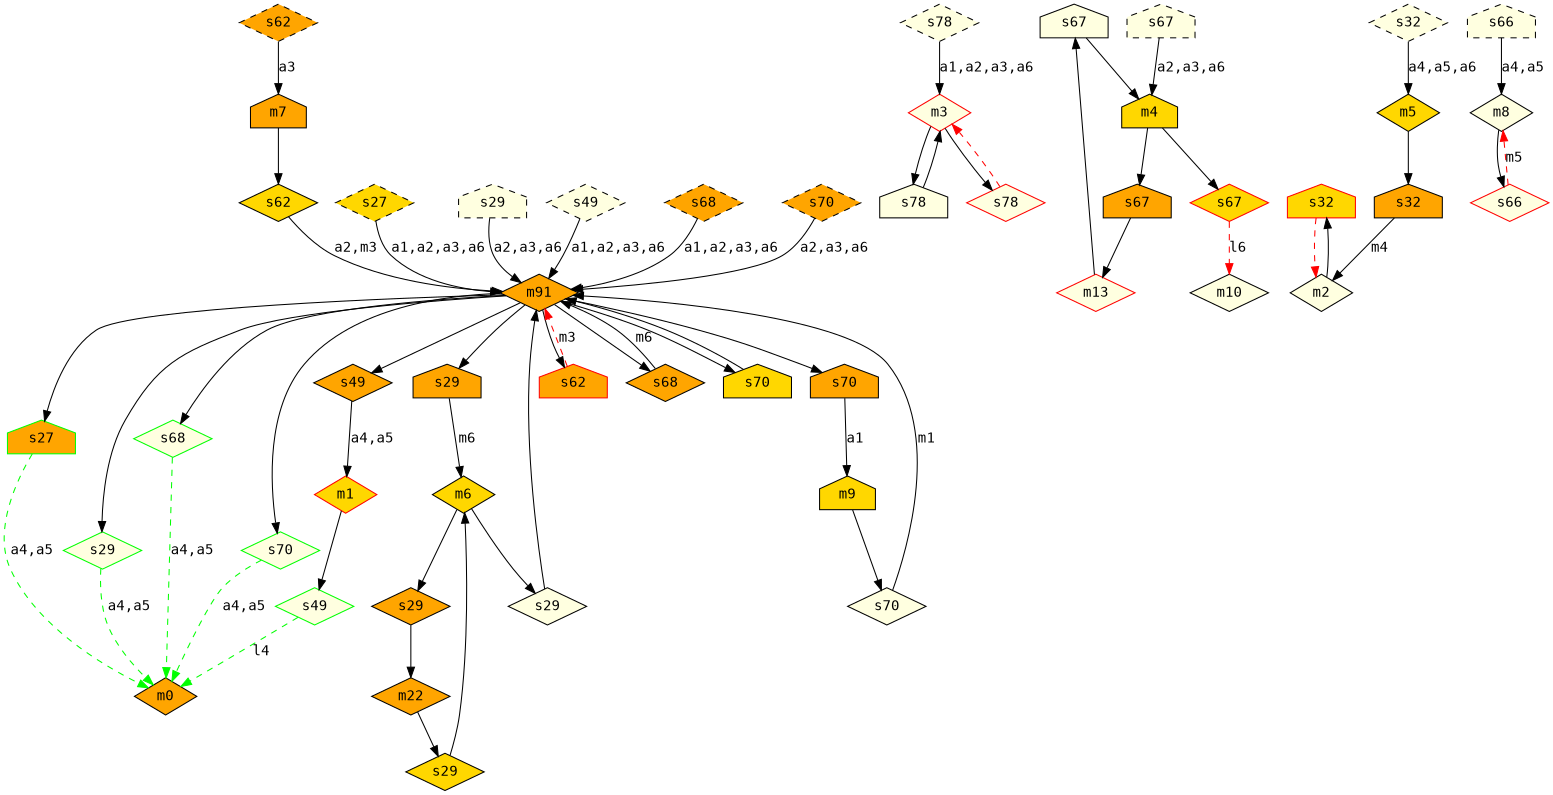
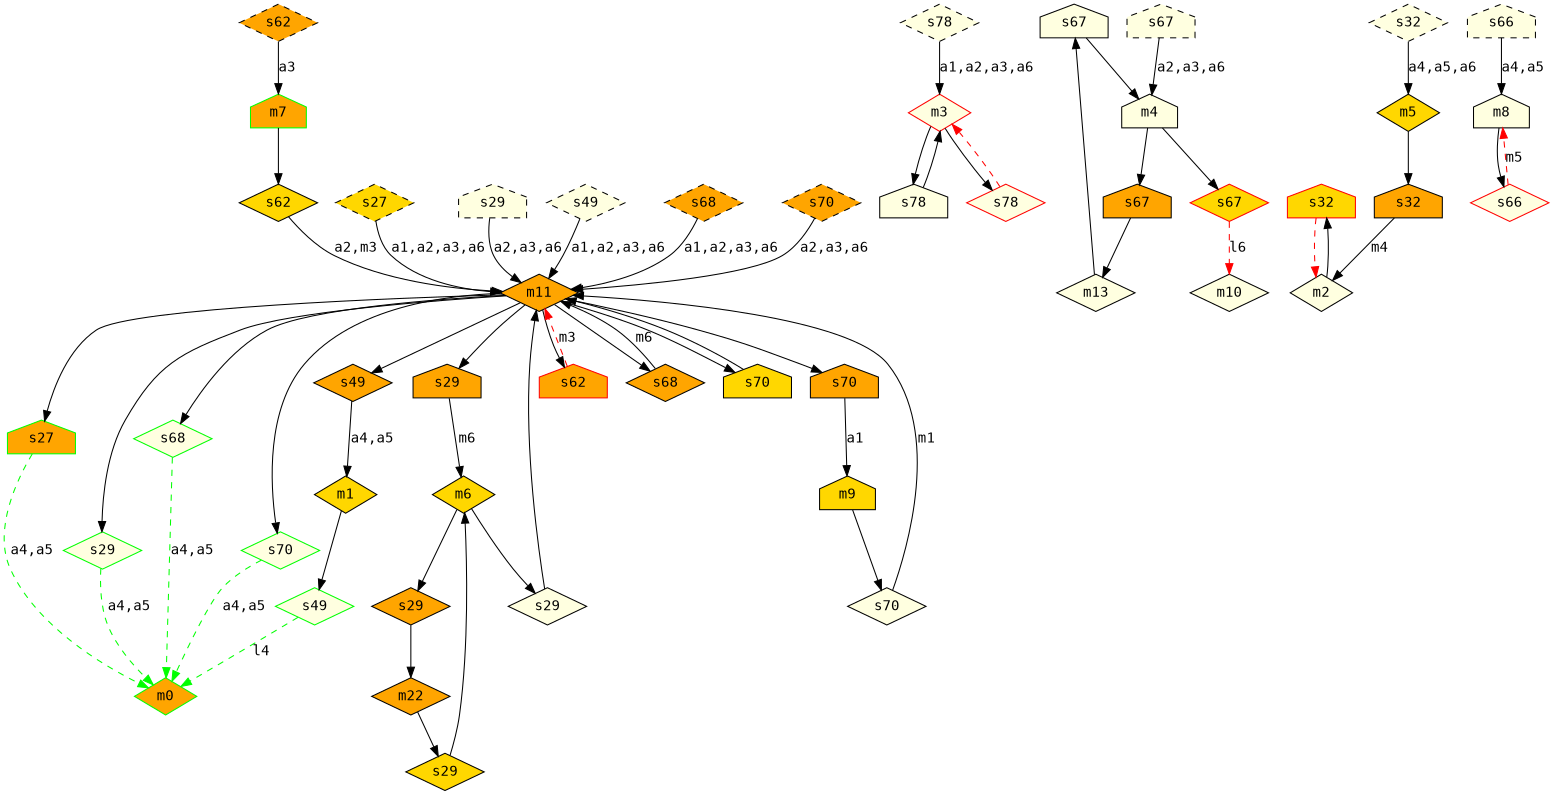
(278, 113) -> (278, 113)
(1150, 113) -> (1150, 113)
(1501, 113) -> (1501, 113)
(539, 293) -> (539, 293)
(1096, 293) -> (1096, 293)
(346, 495) -> (346, 495)
(166, 696) -> (166, 696)
